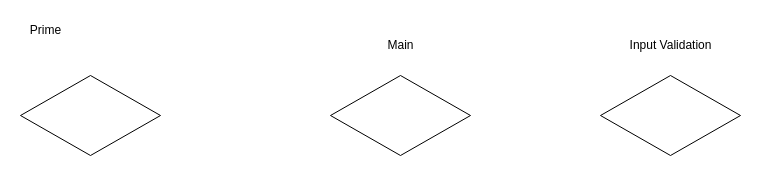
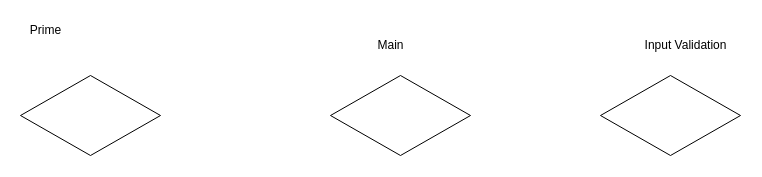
(401, 46) -> (391, 46)
(671, 46) -> (686, 46)
